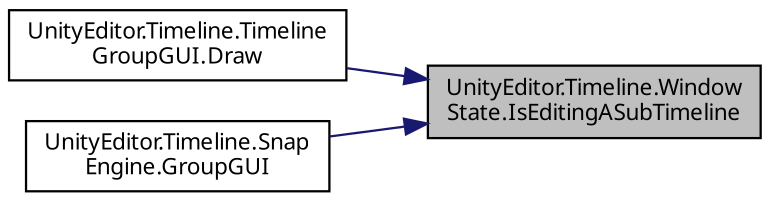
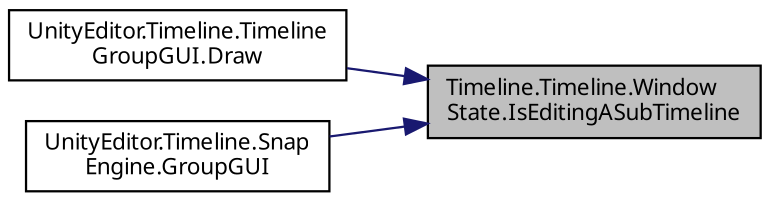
(594, 102) -> (594, 102)
